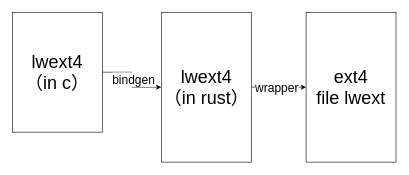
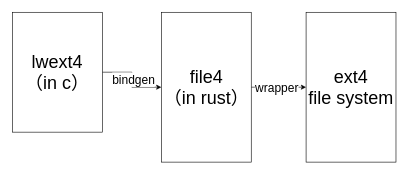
(207, 87) -> (207, 87)
(351, 87) -> (351, 87)
